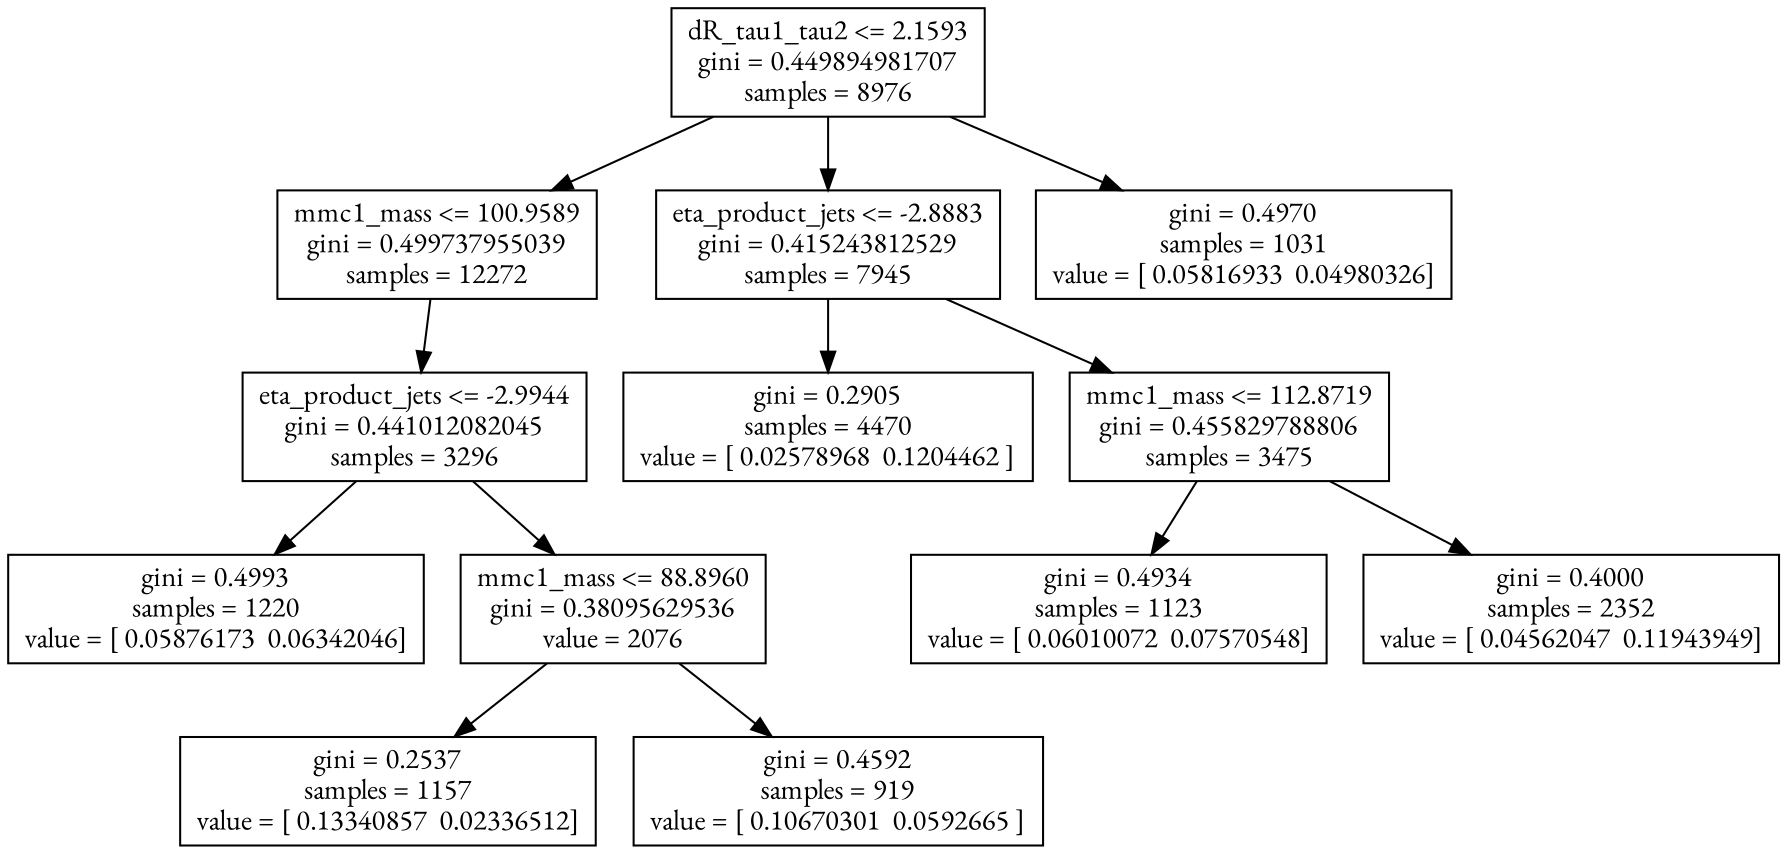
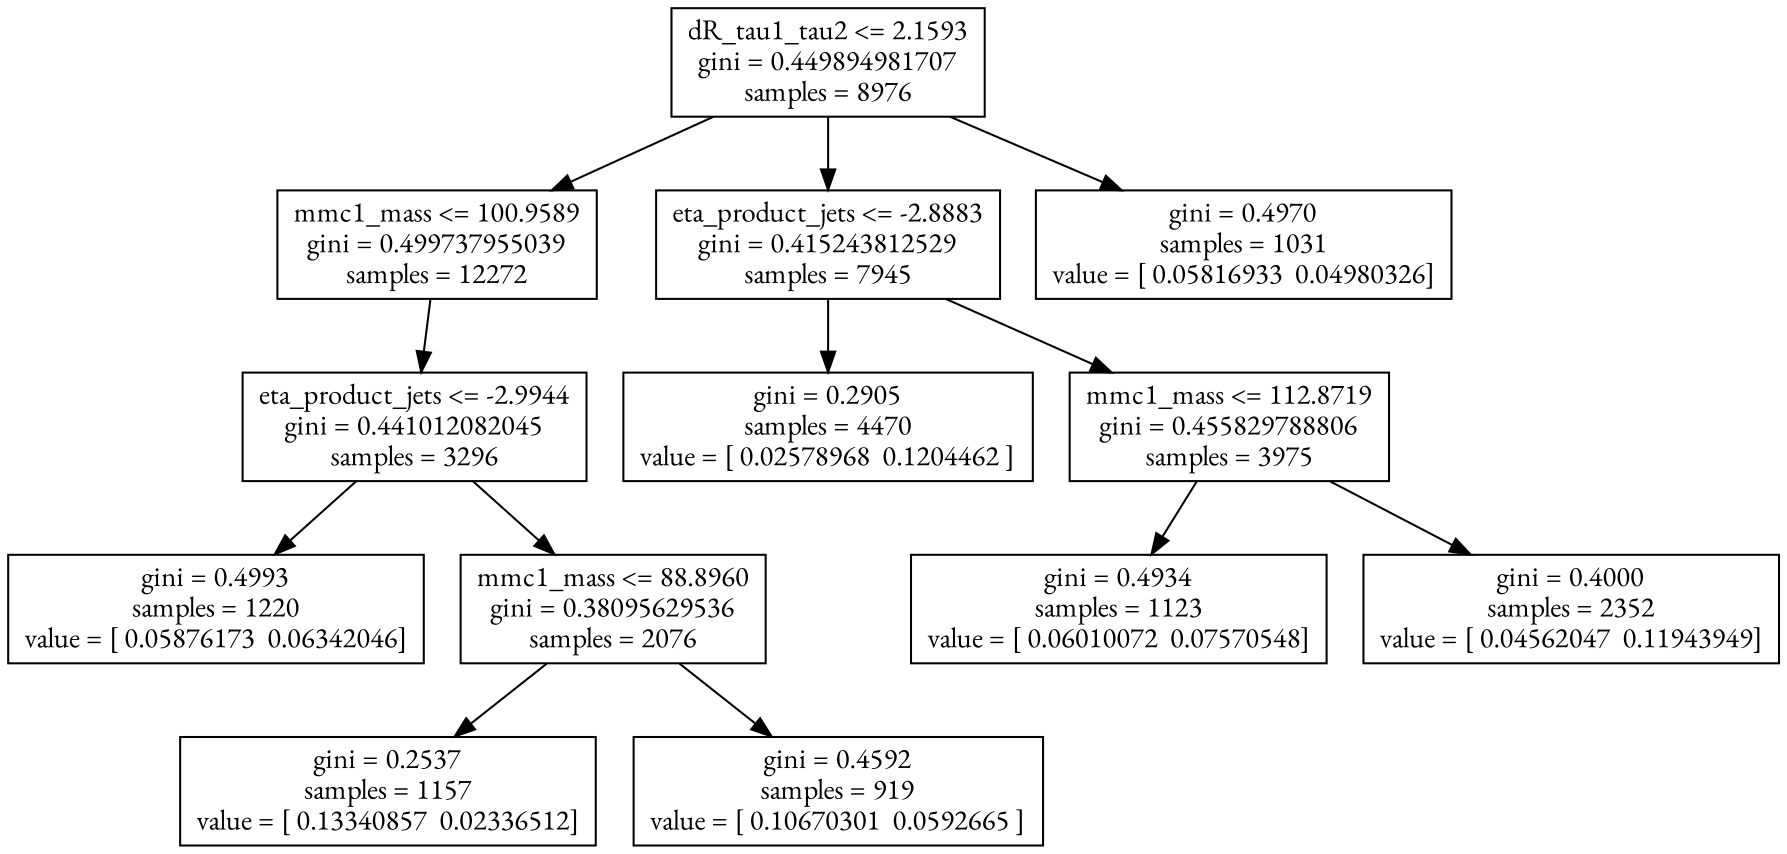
(1229, 427) -> (1229, 427)
(613, 609) -> (613, 609)
